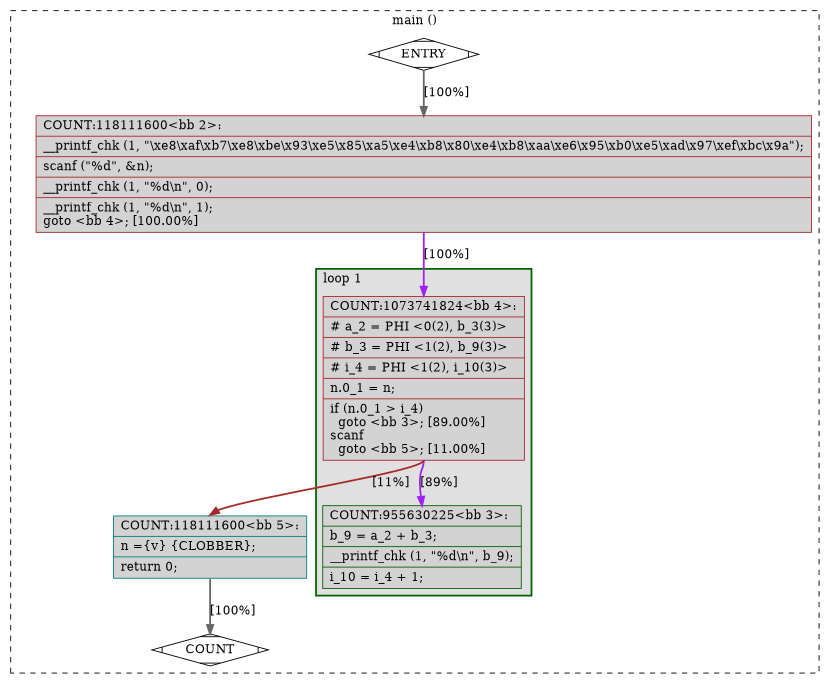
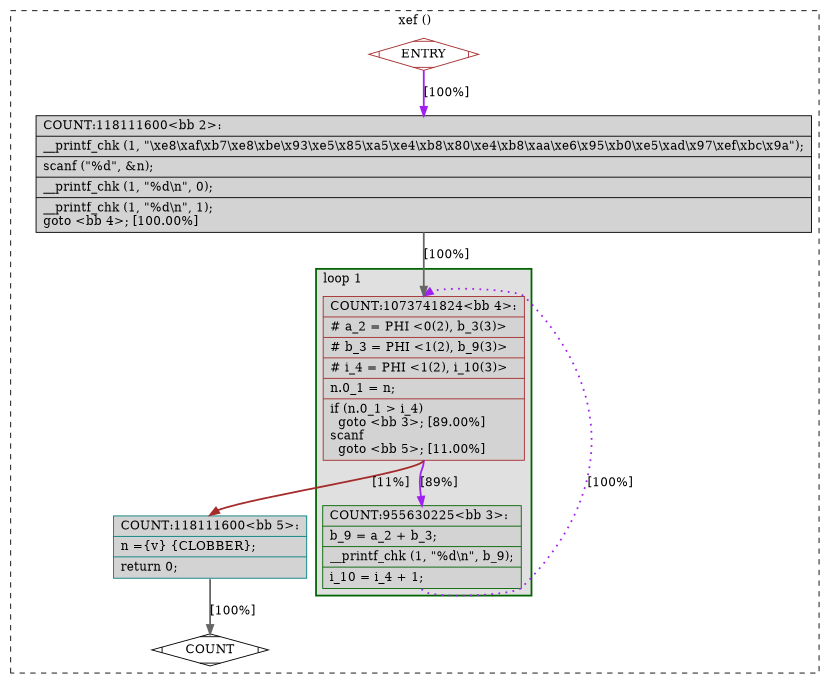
(415, 21) -> (415, 21)
(424, 54) -> (424, 54)
(424, 88) -> (424, 88)
(424, 174) -> (424, 174)
(424, 259) -> (424, 259)
none -> (591, 447)
